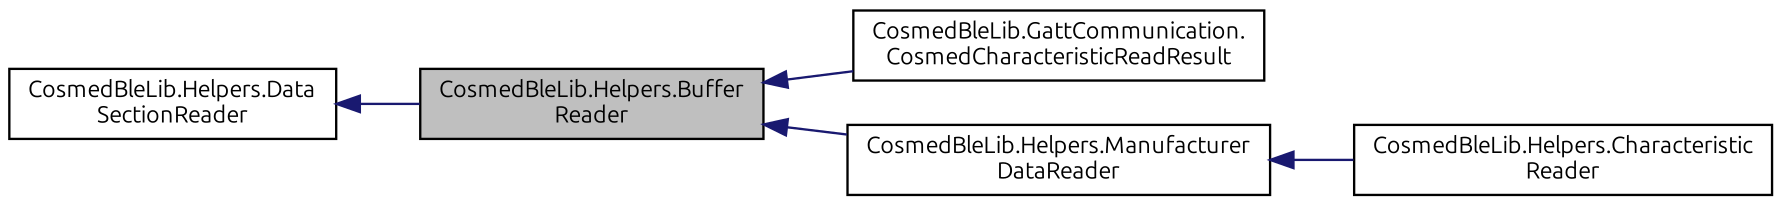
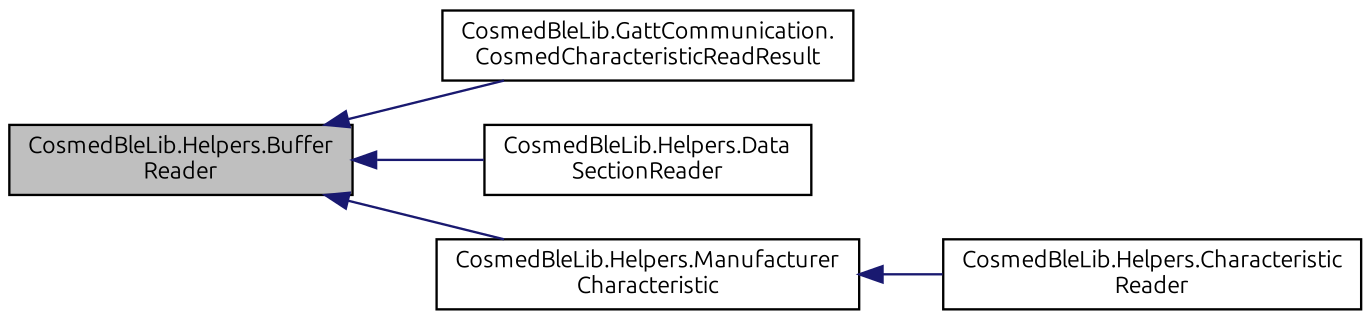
(390, 104) -> (430, 160)
(1059, 160) -> (648, 274)
